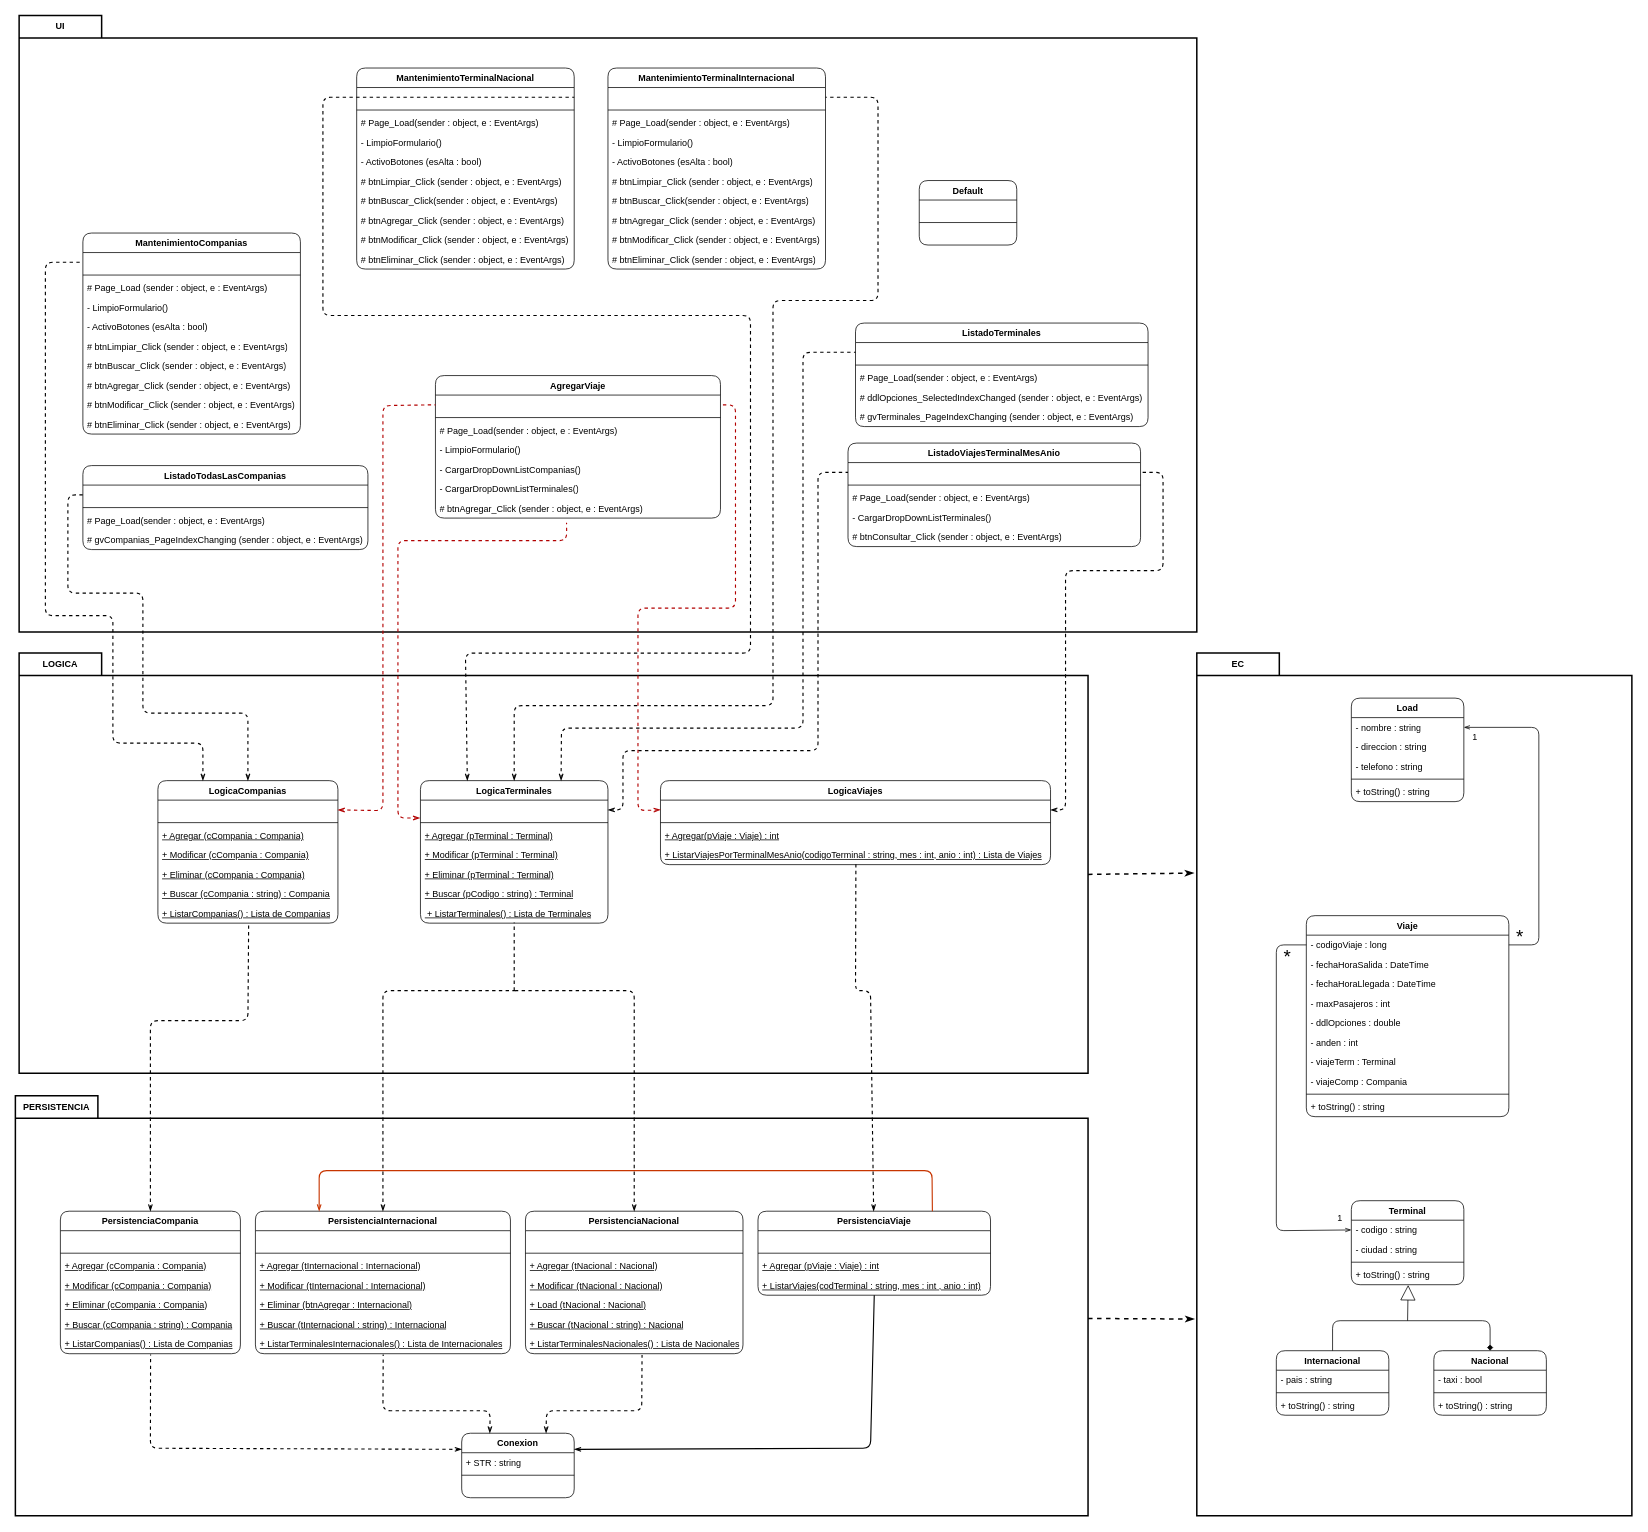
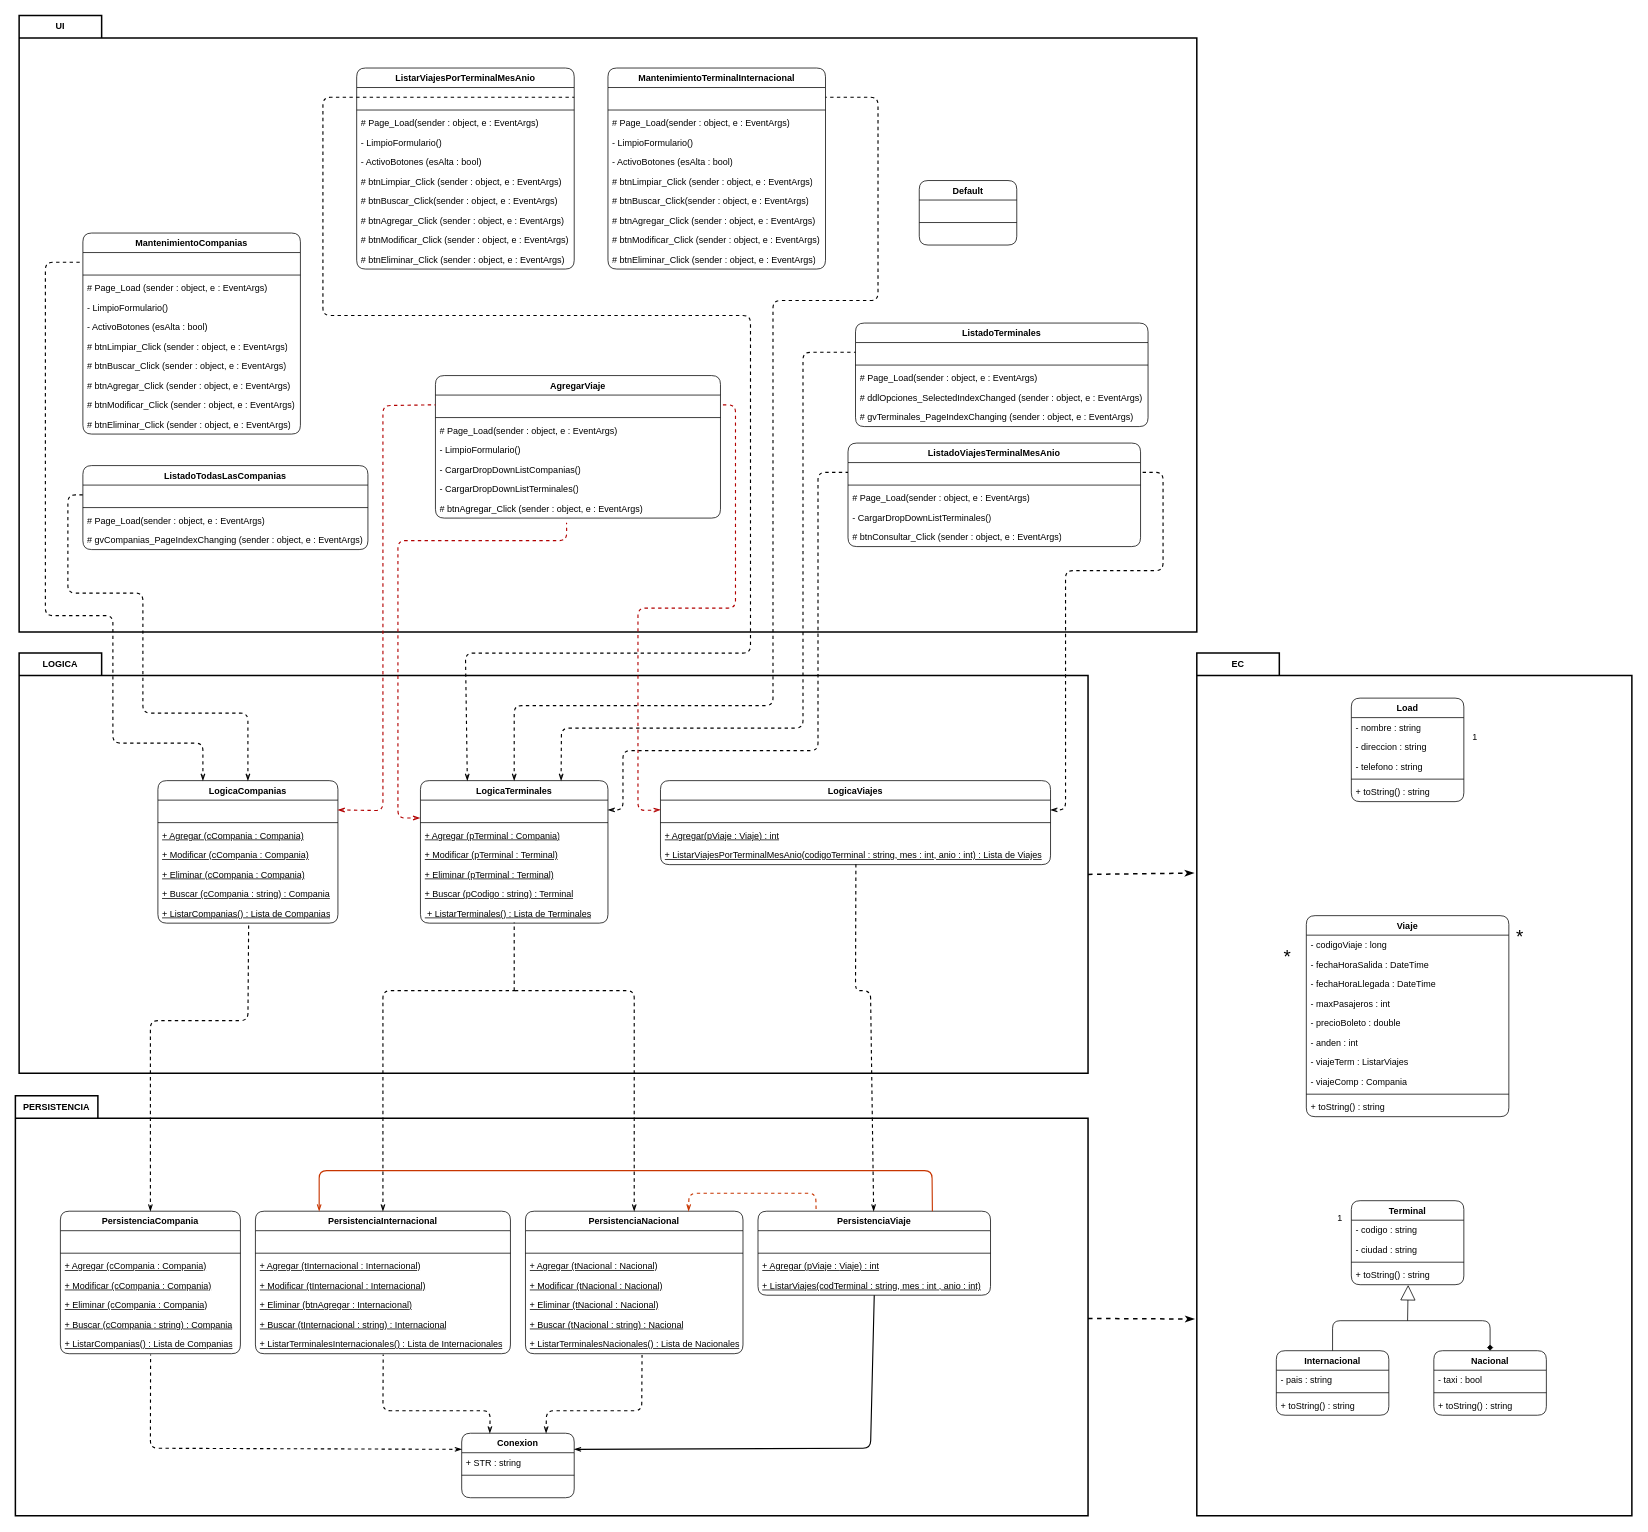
(465, 79) -> (465, 79)
(1539, 814) -> none
(495, 836) -> (496, 836)
(1358, 1024) -> (1360, 1024)
(1358, 1063) -> (1368, 1063)
(1276, 1111) -> none
none -> (753, 1193)
(592, 1306) -> (599, 1306)
